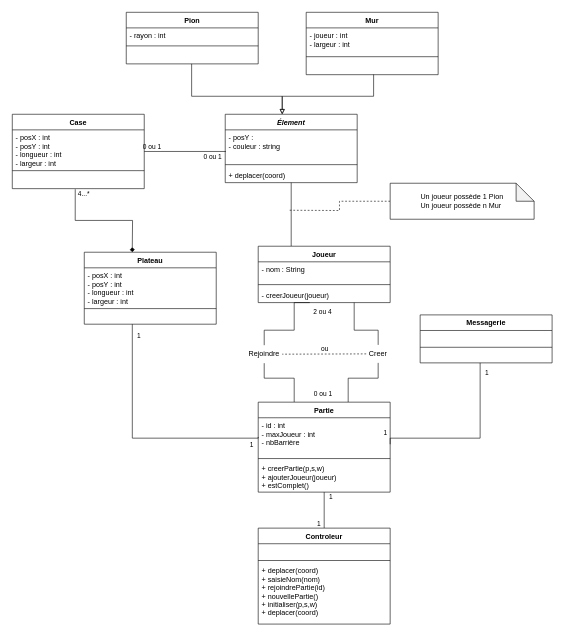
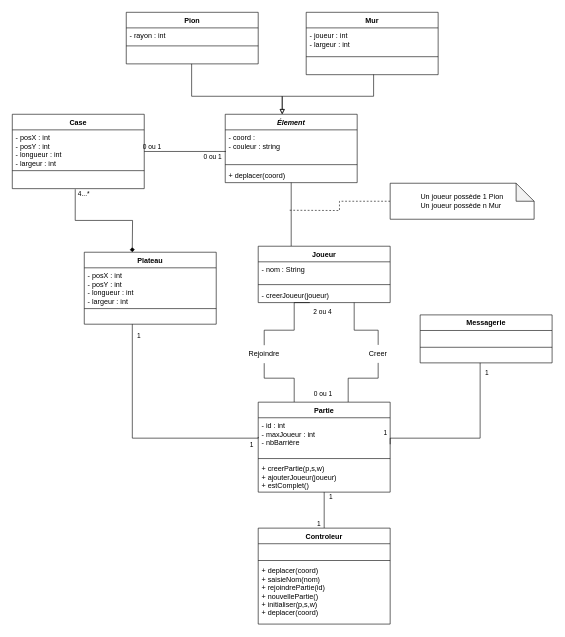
(242, 138) -> (244, 138)
(324, 354) -> none
